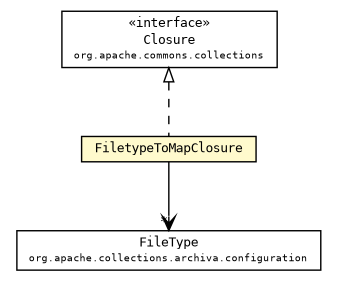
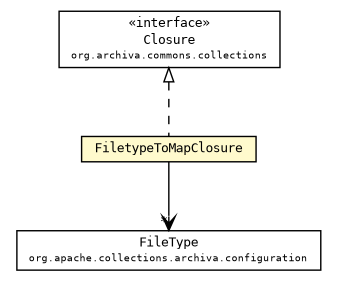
(170, 56) -> (170, 56)
